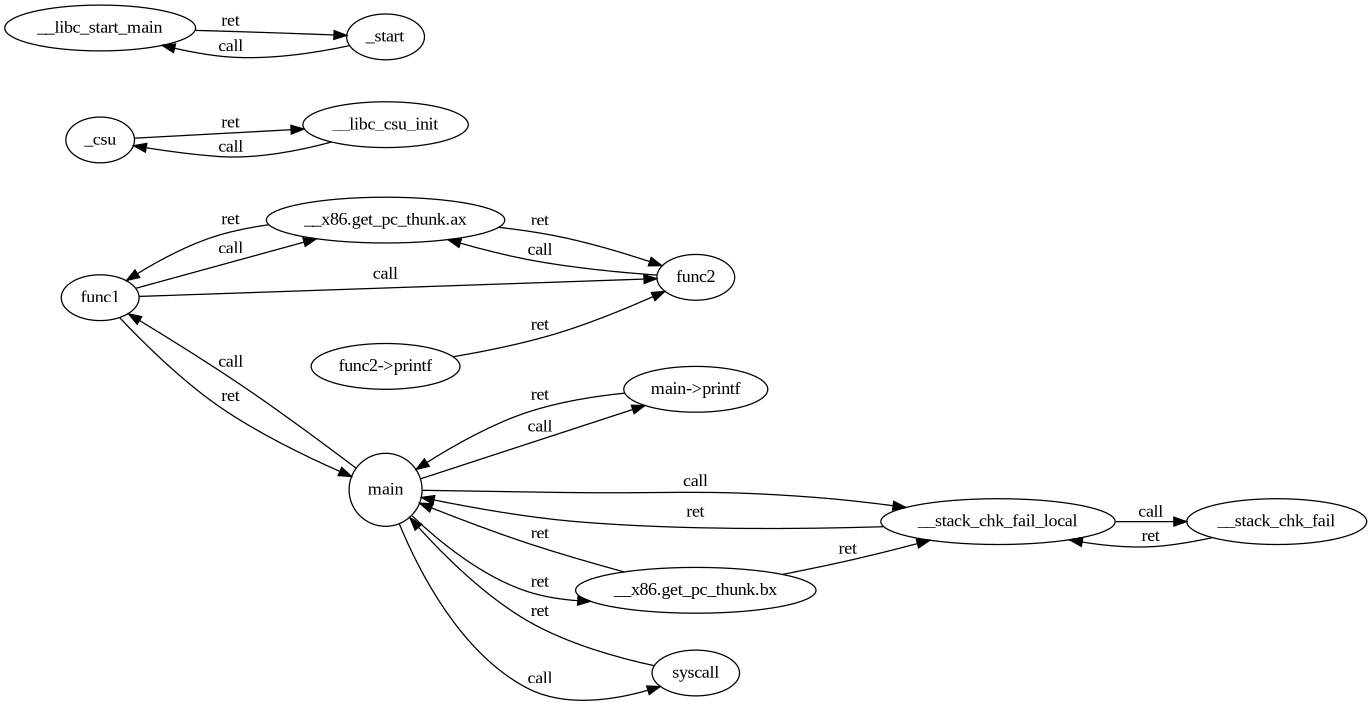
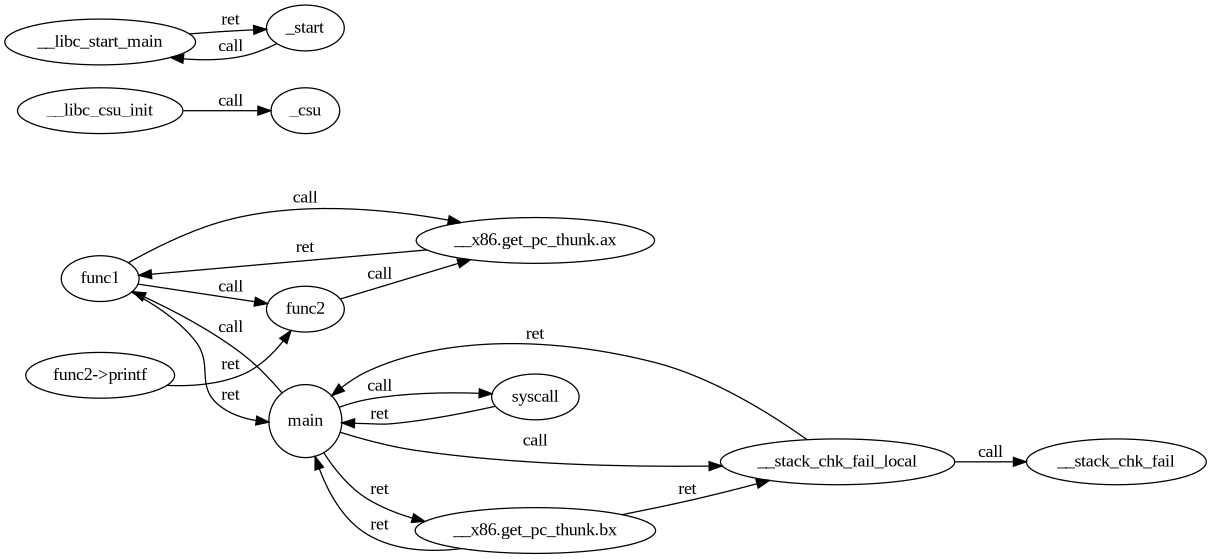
(213, 134) -> none
(575, 240) -> none
(696, 389) -> none
(1147, 547) -> none
